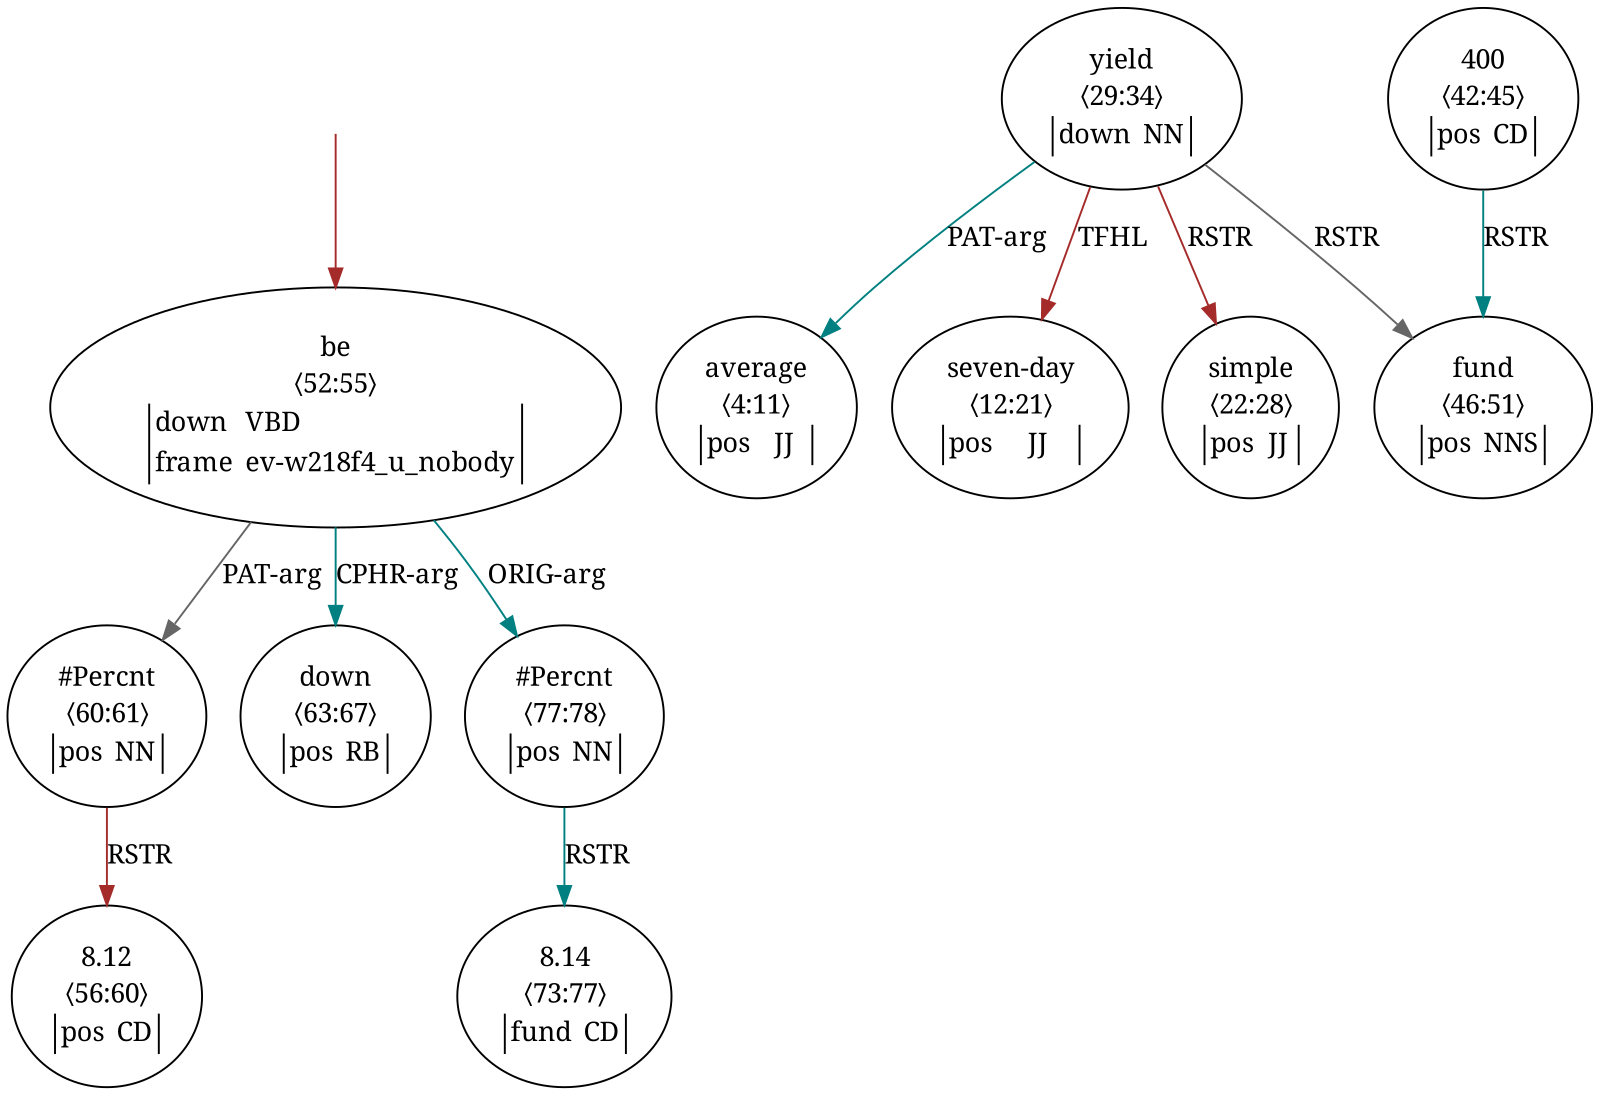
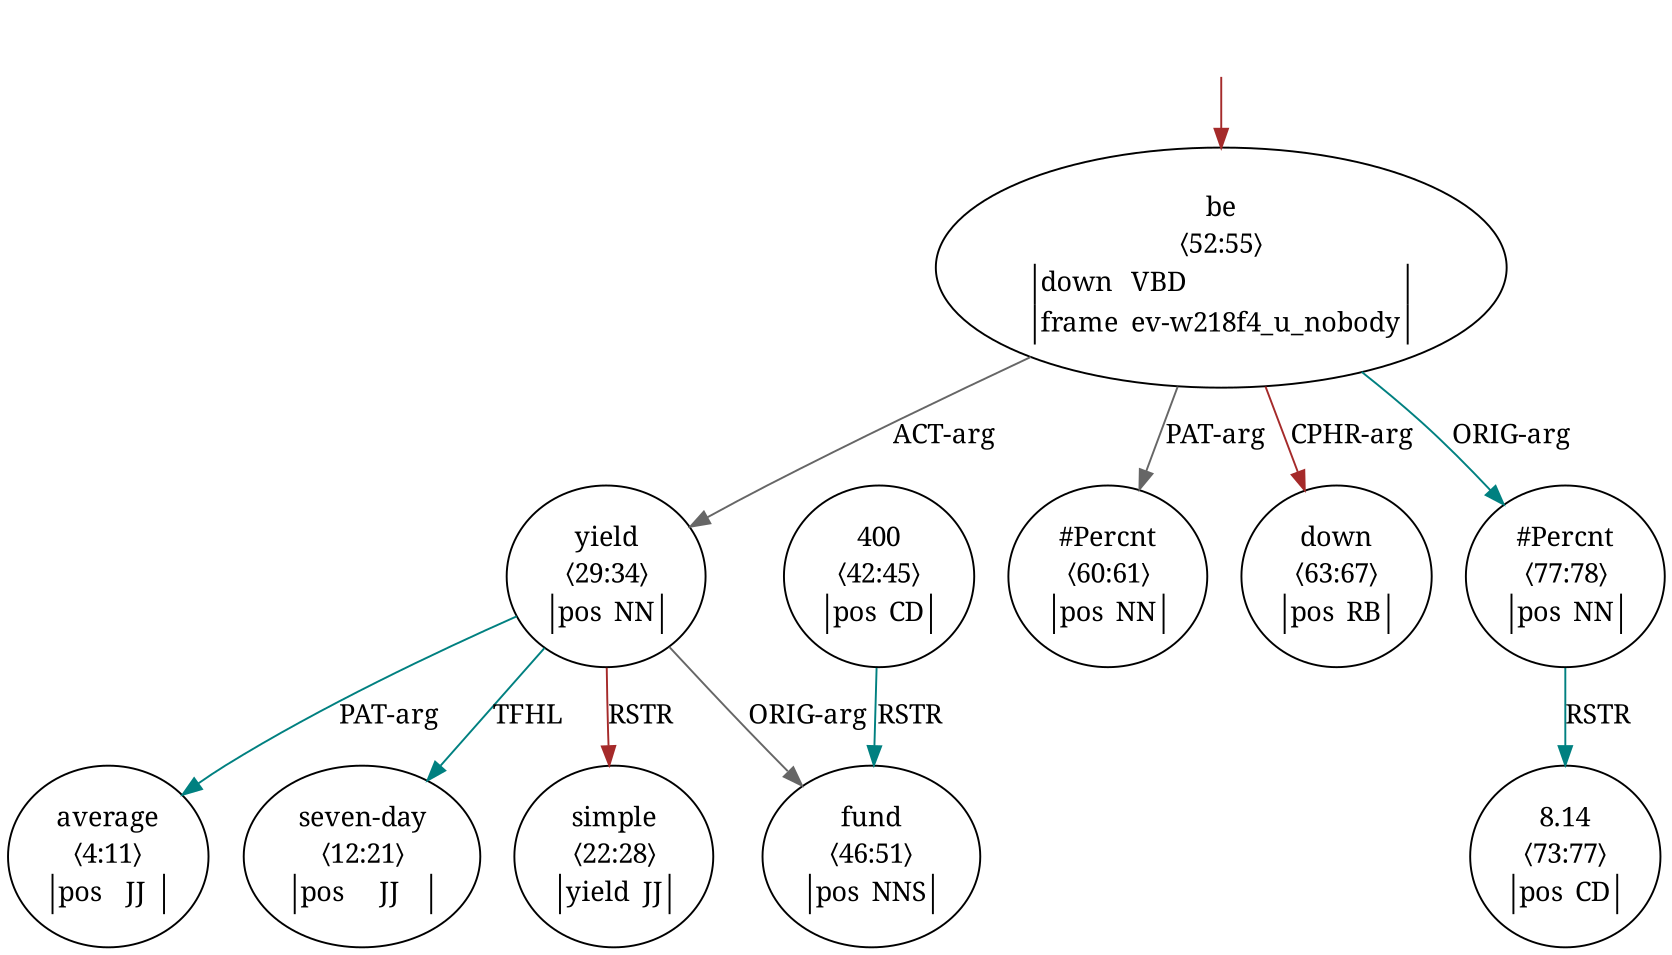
(1095, 135) -> (580, 613)
(1347, 239) -> (808, 716)
(1069, 244) -> (493, 707)
none -> (868, 435)
(1232, 444) -> (598, 893)
(336, 566) -> (1282, 429)
(107, 996) -> none
(541, 1033) -> (1541, 893)
